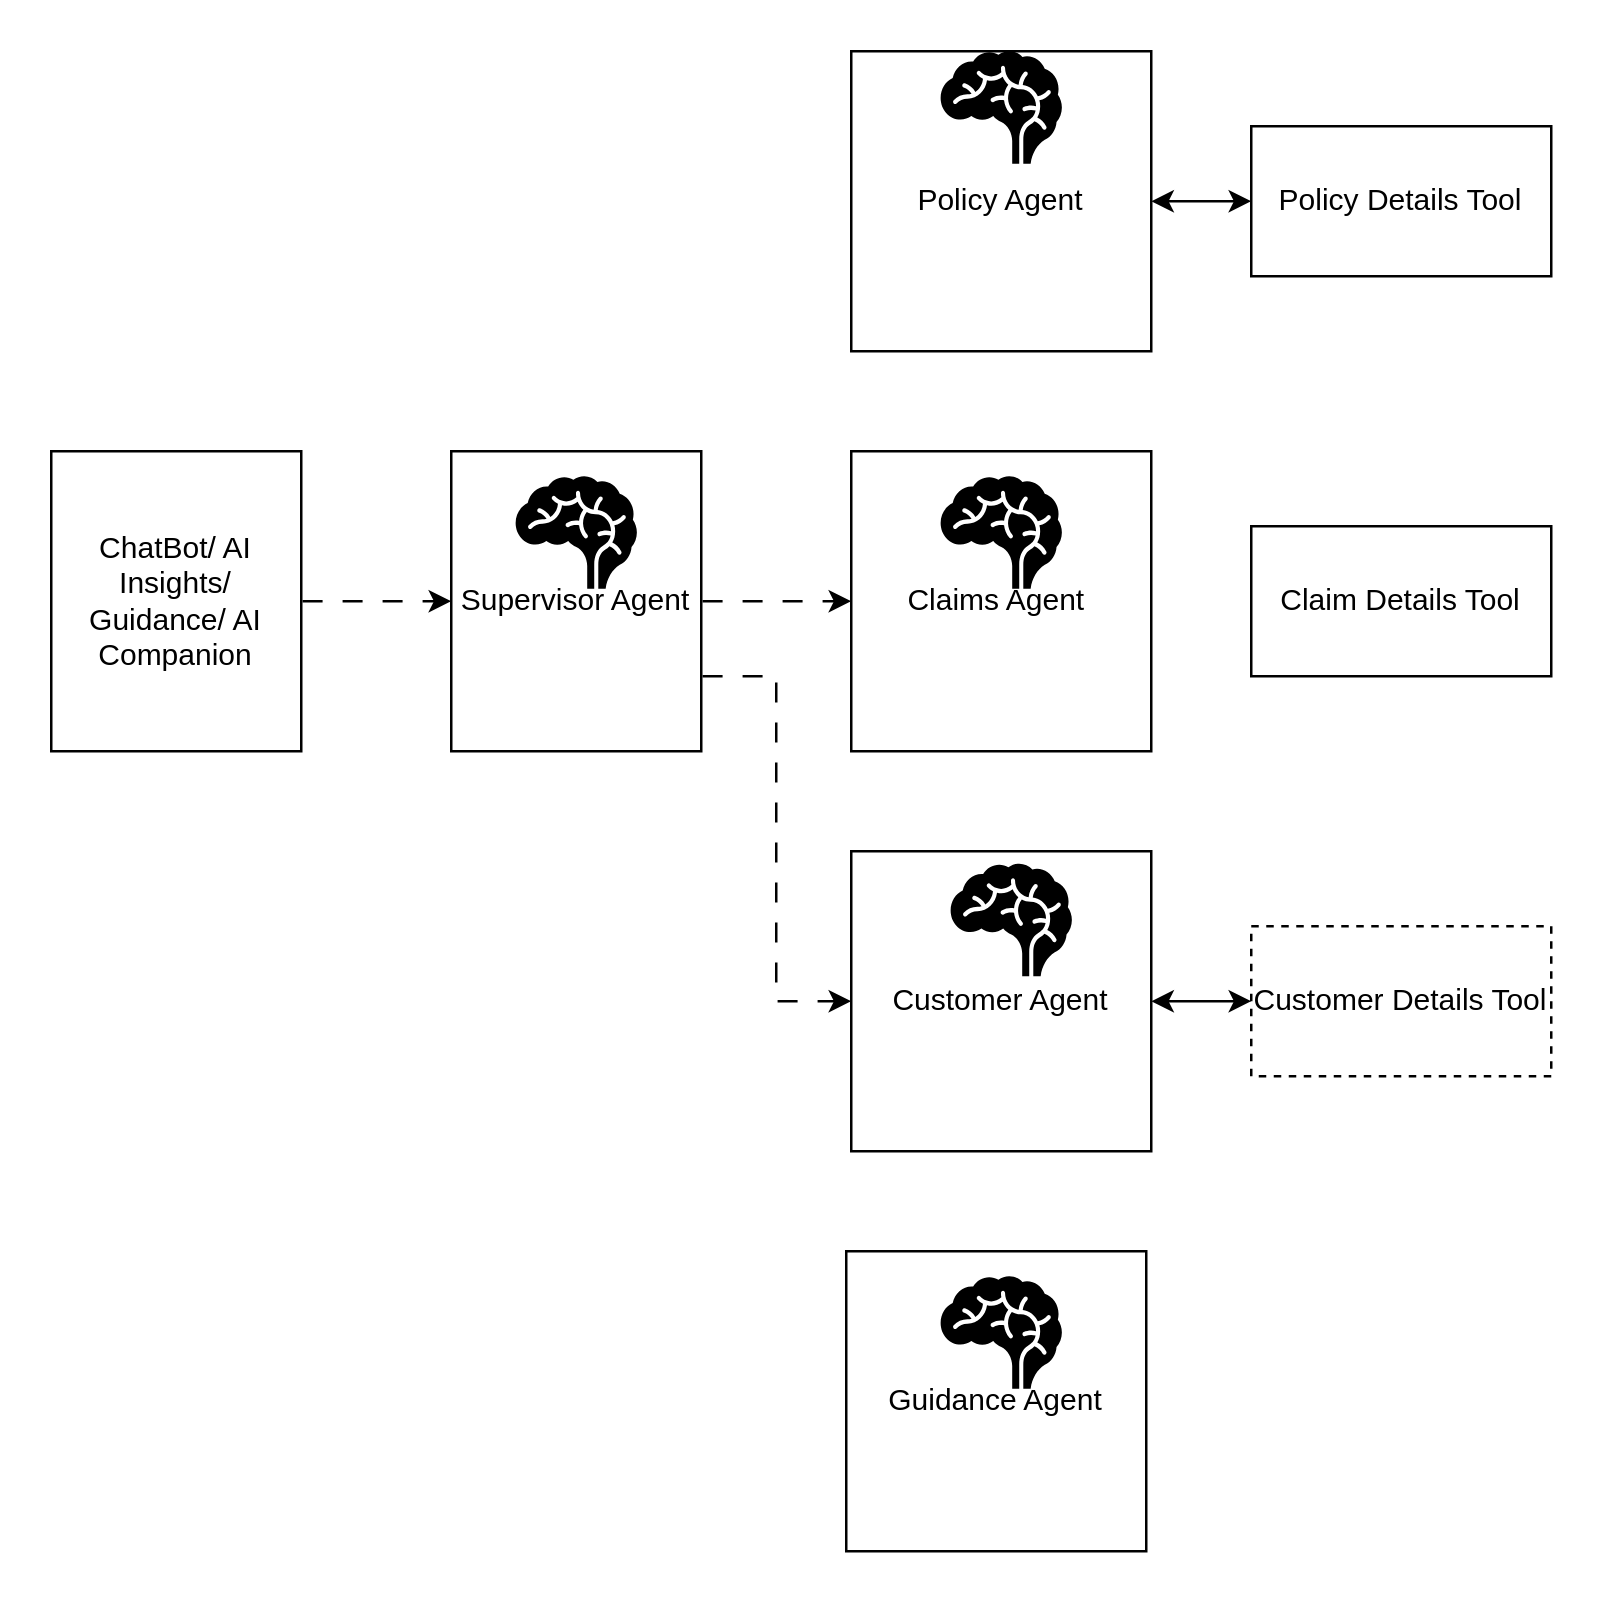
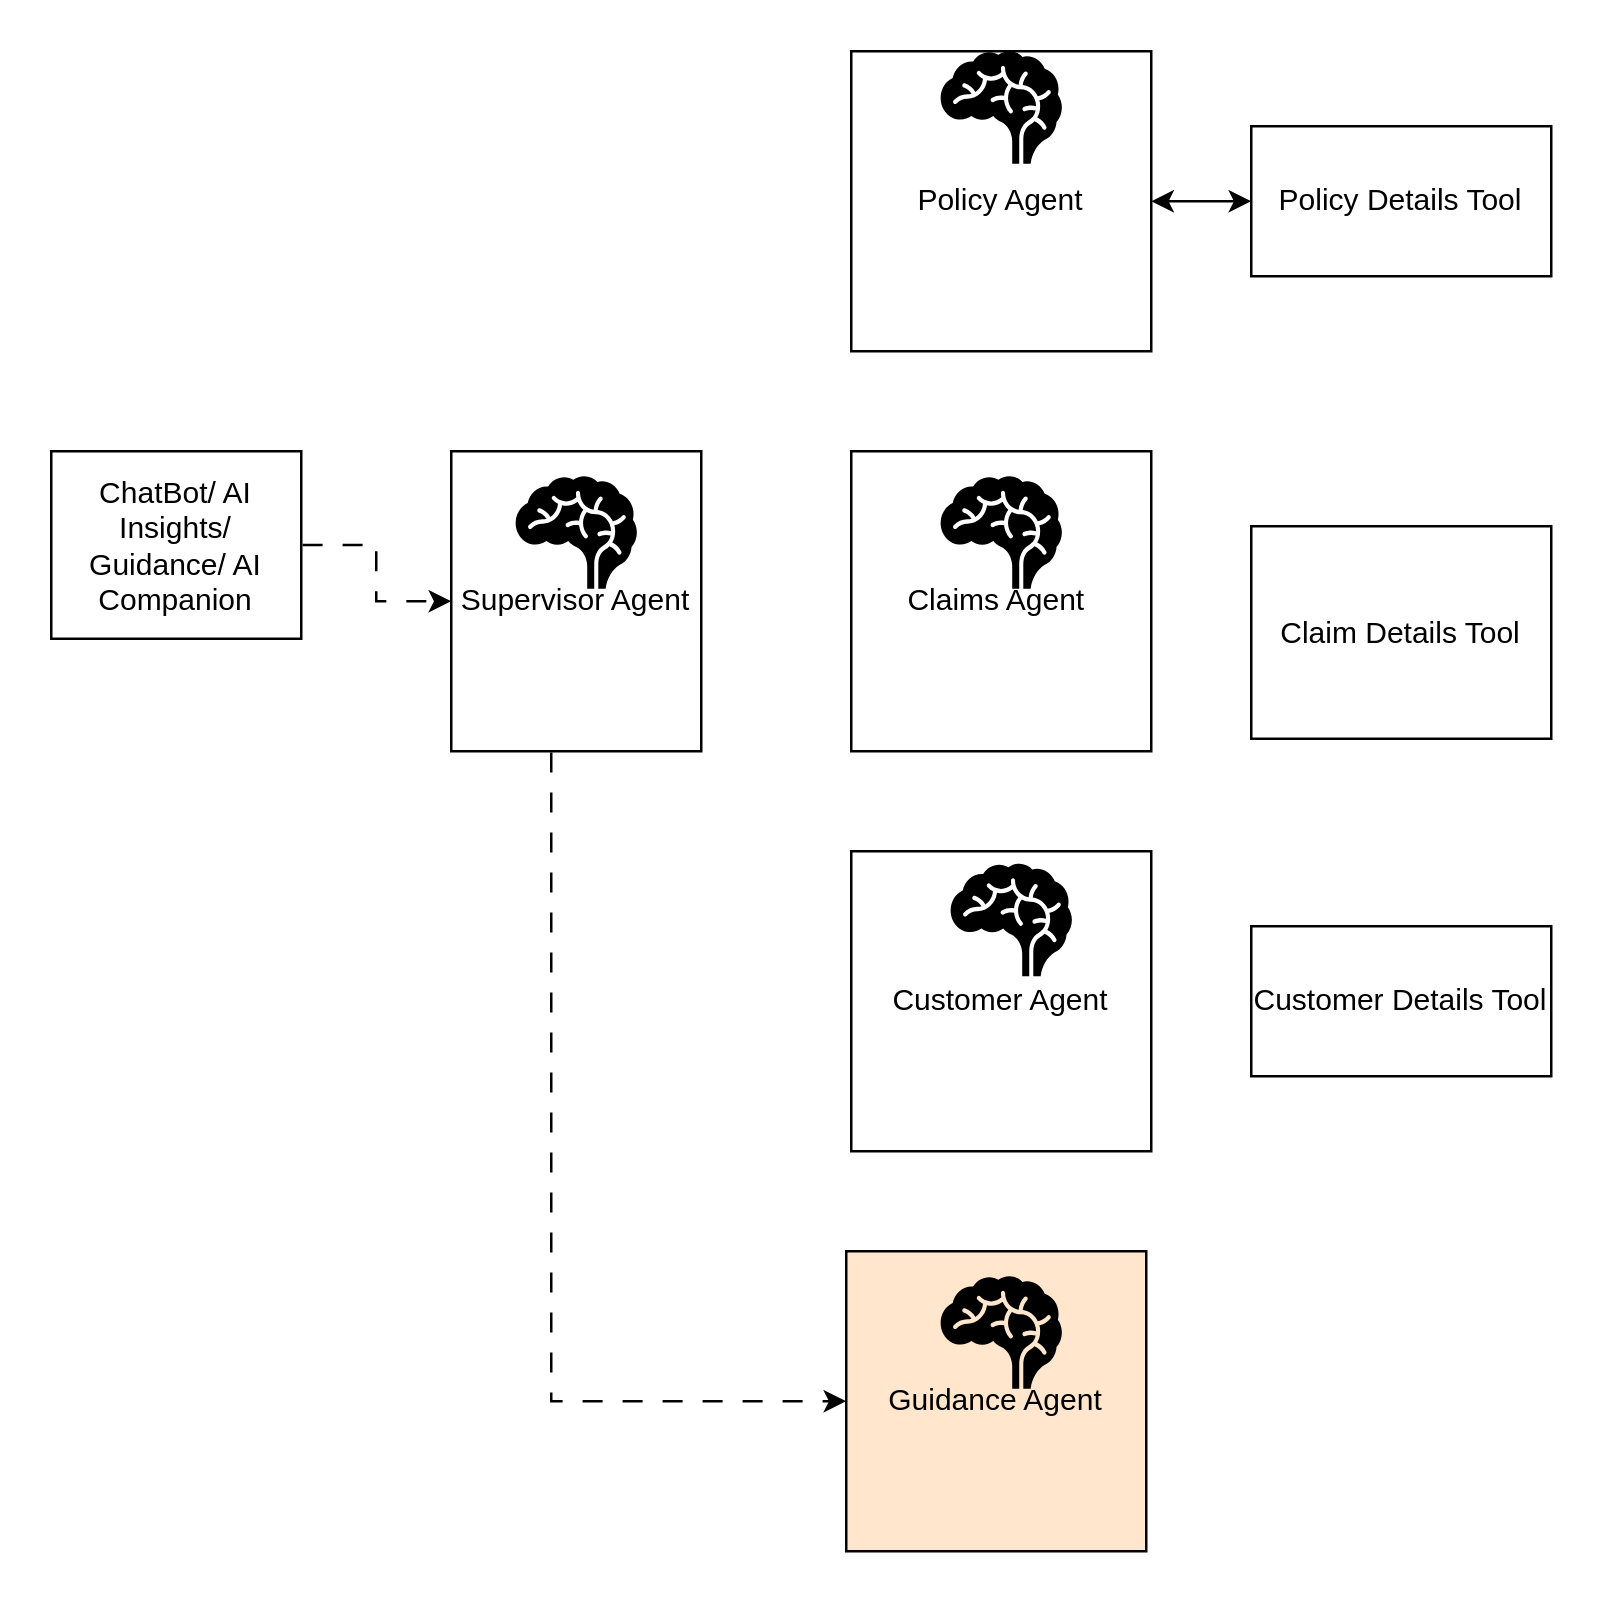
(176, 601) -> (176, 545)
(712, 601) -> none
(1401, 601) -> (1401, 633)
none -> (551, 802)
(786, 1001) -> none
(1201, 1001) -> none
(1401, 1001) -> (1401, 1001)
(996, 1401) -> (996, 1401)
